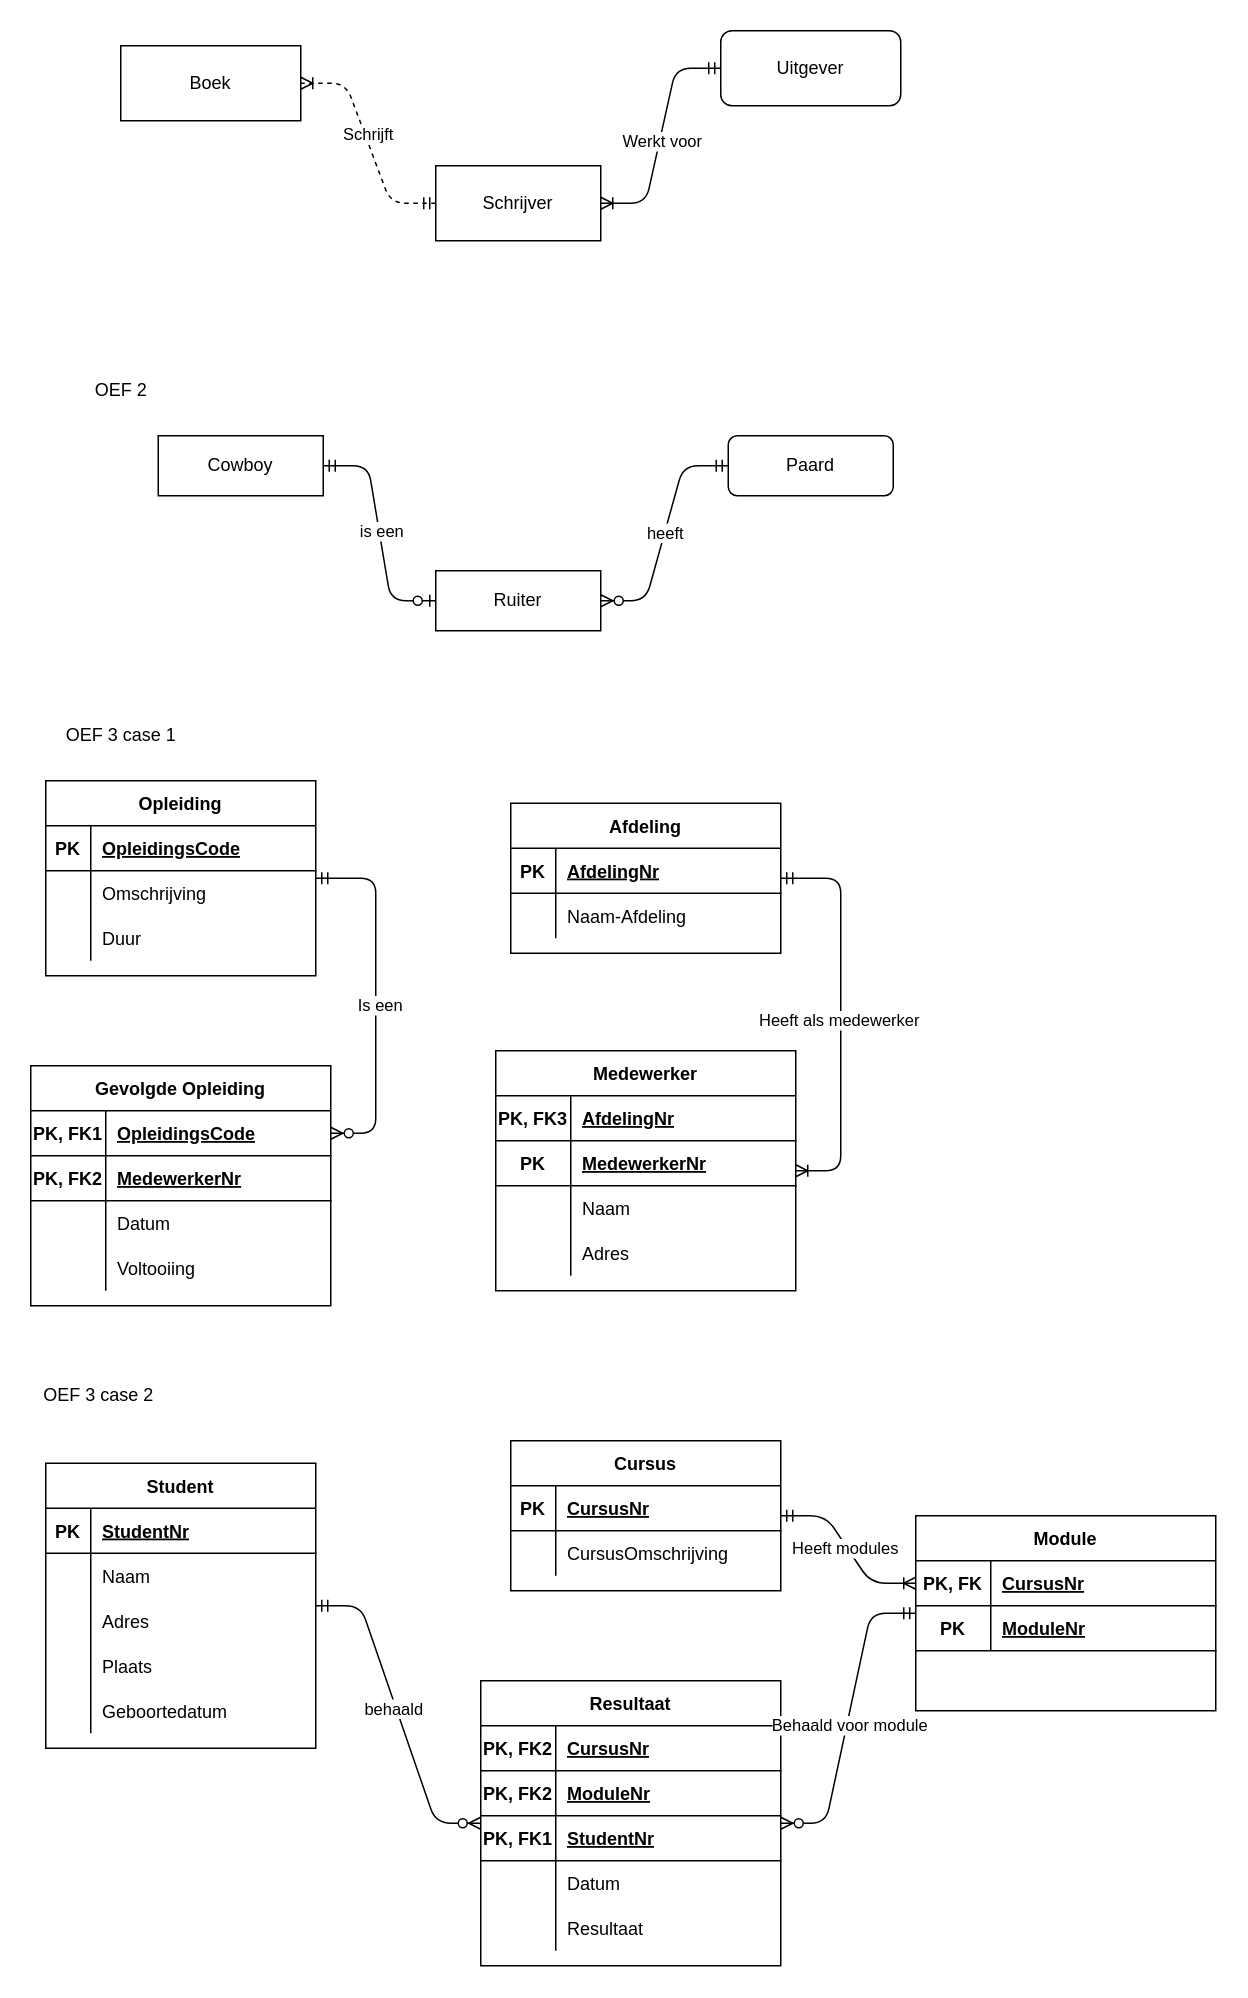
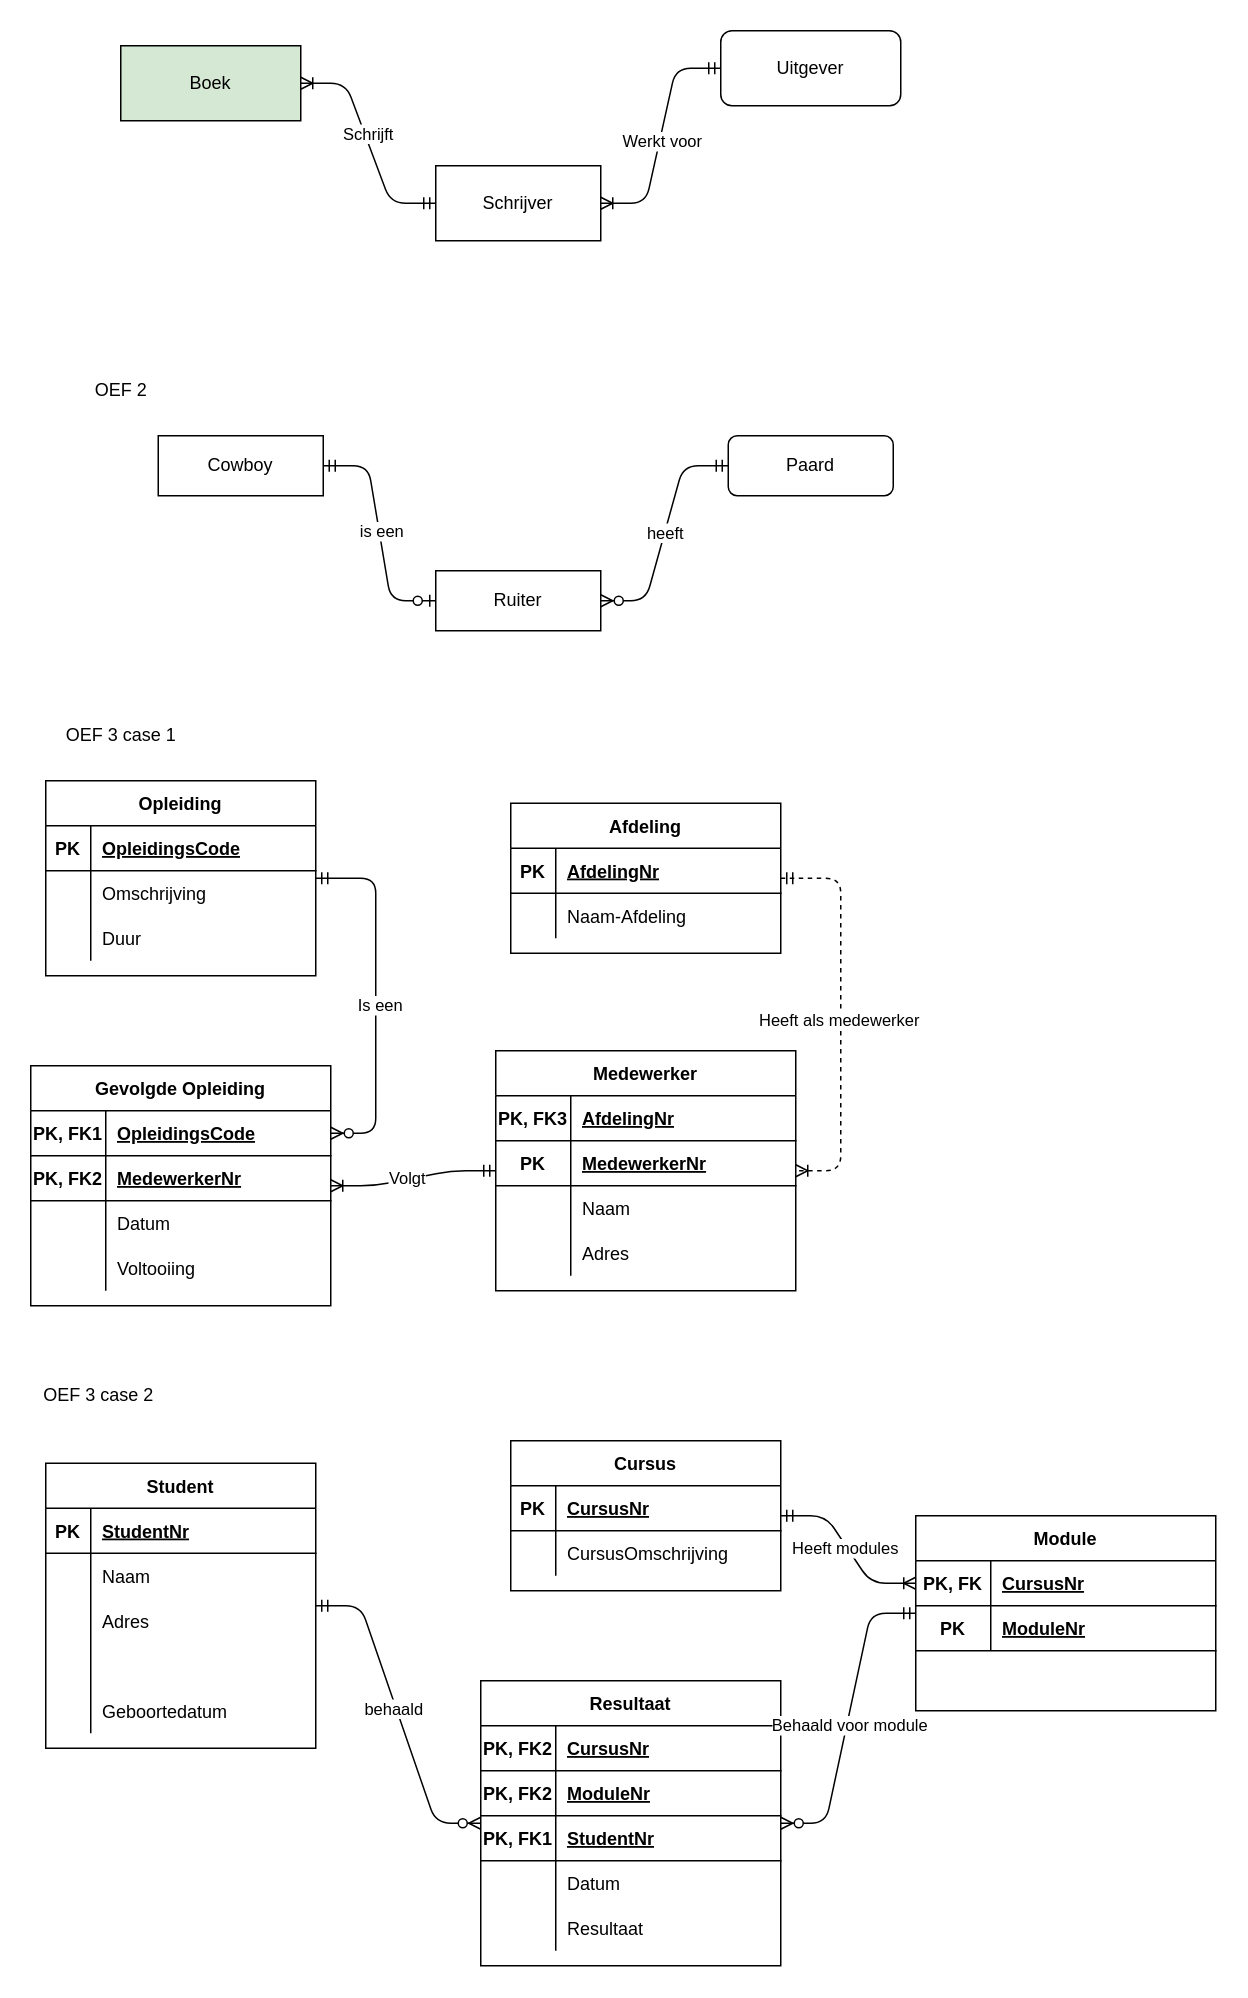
(211, 83) -> (211, 83)
(384, 186) -> (384, 186)
(841, 921) -> (841, 921)
none -> (412, 1178)
(203, 1666) -> none
